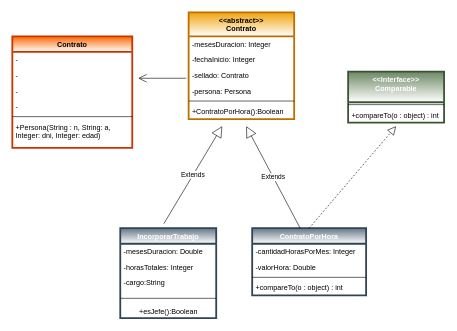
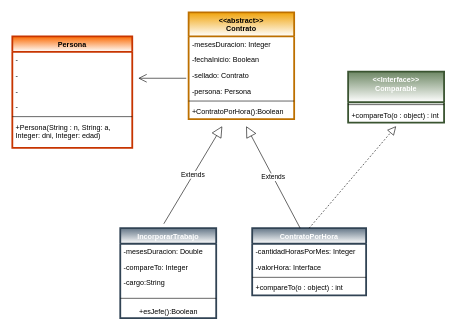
(72, 44) -> (72, 44)
(231, 60) -> (230, 60)
(165, 268) -> (160, 268)
(288, 268) -> (295, 268)
